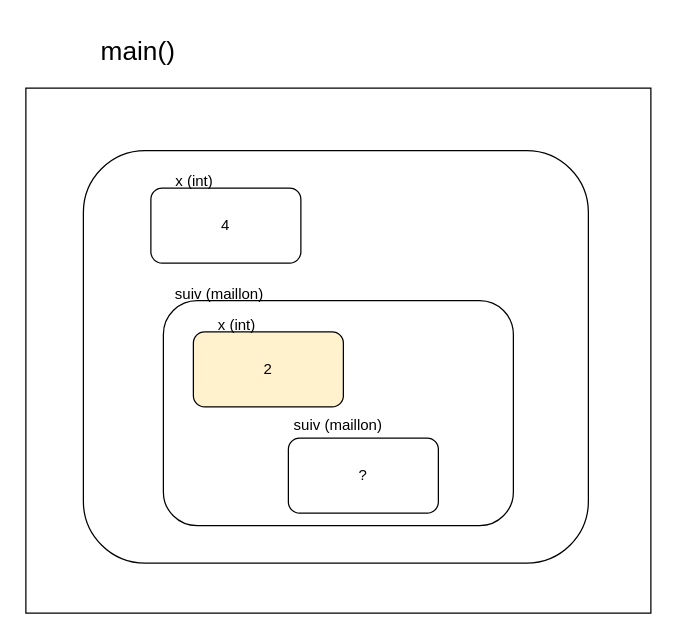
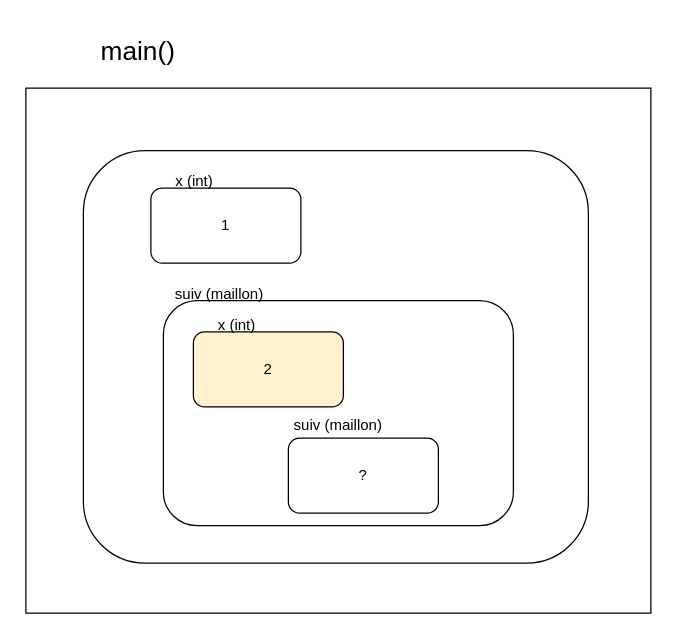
(226, 226) -> (226, 226)
